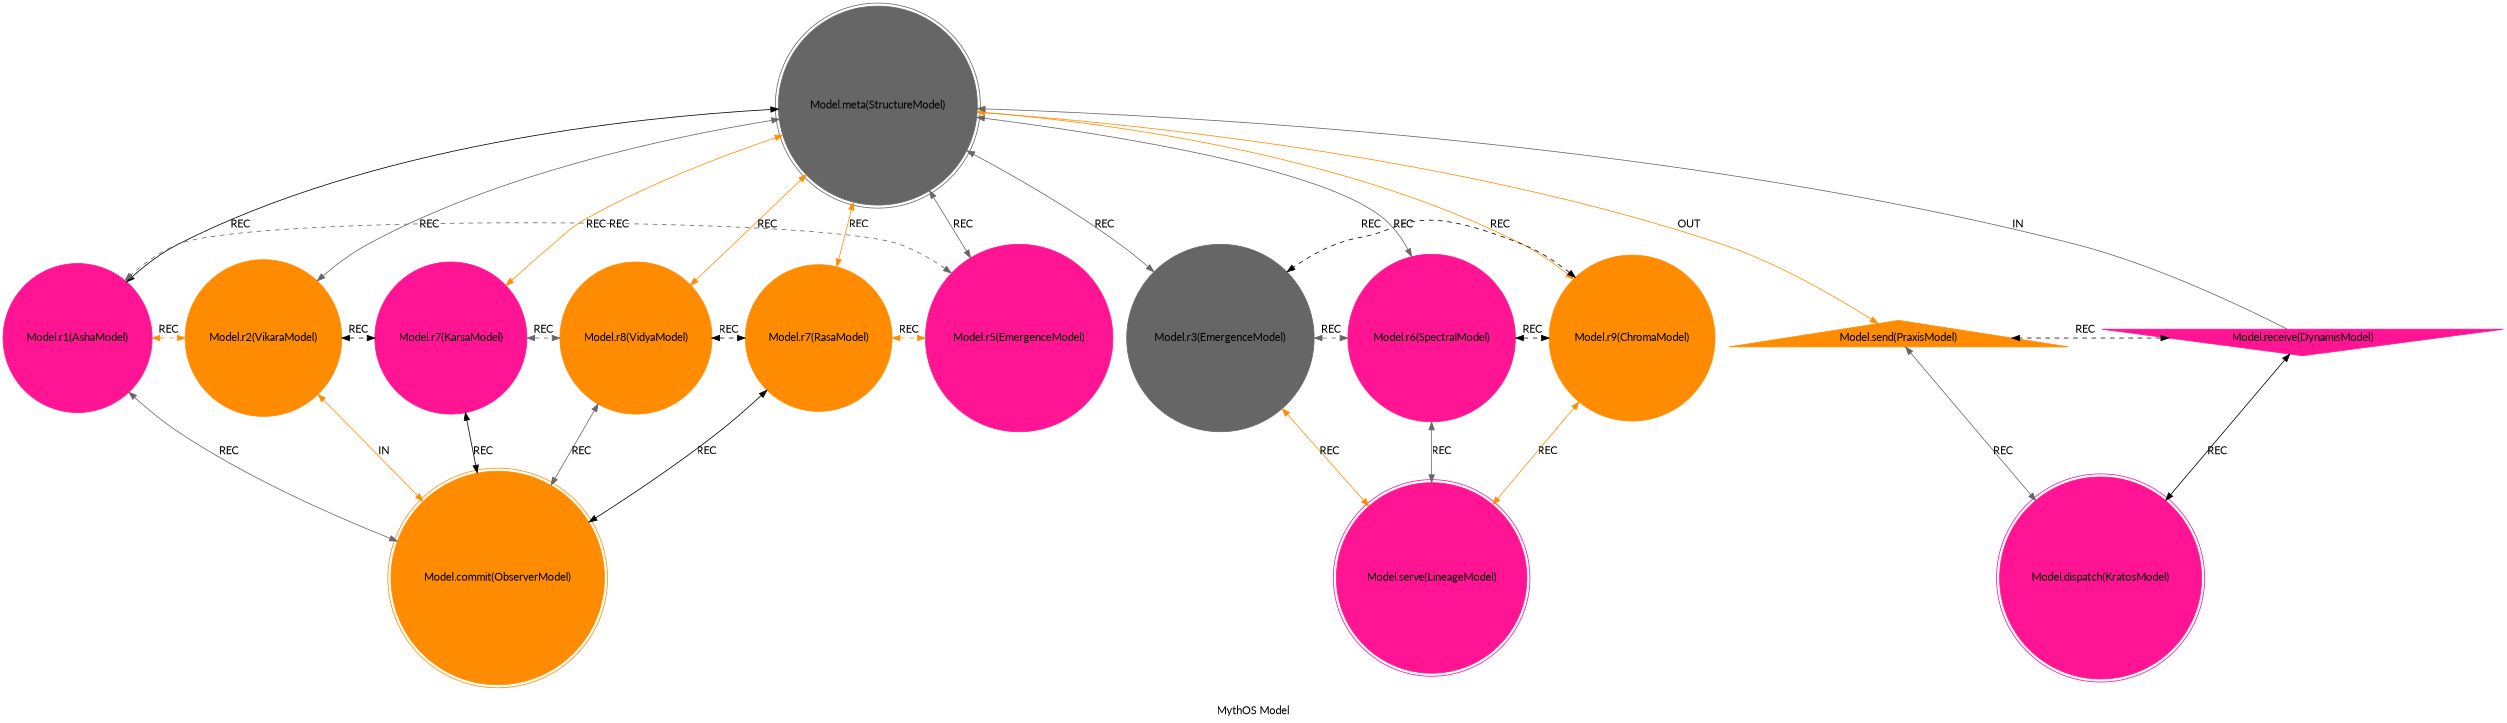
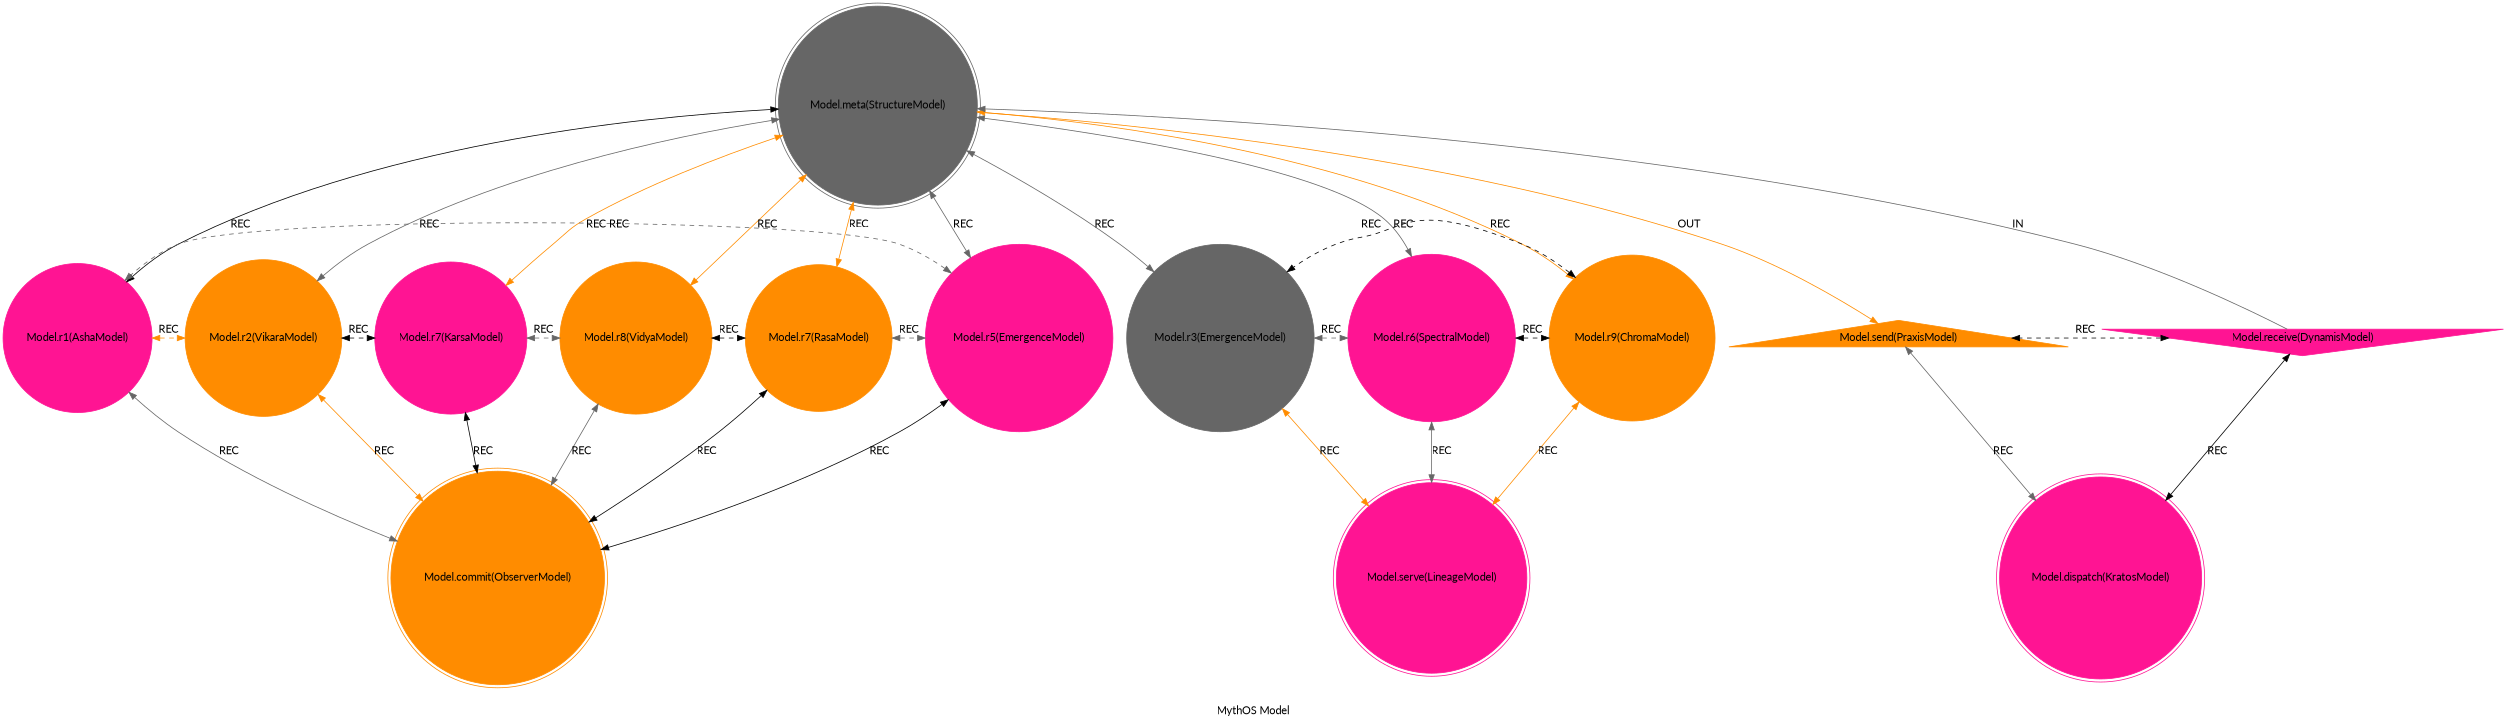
(909, 338) -> (909, 338)
(384, 451) -> (384, 451)
none -> (780, 488)
